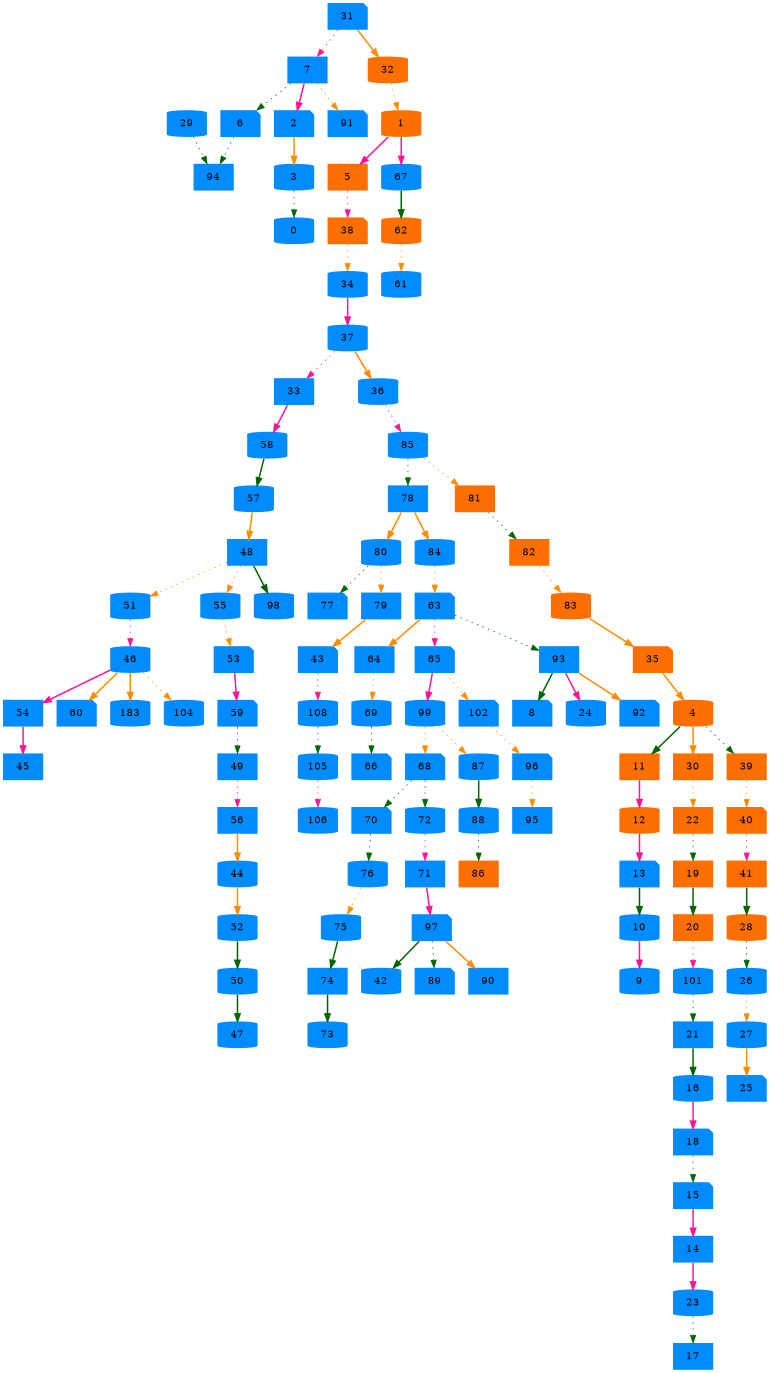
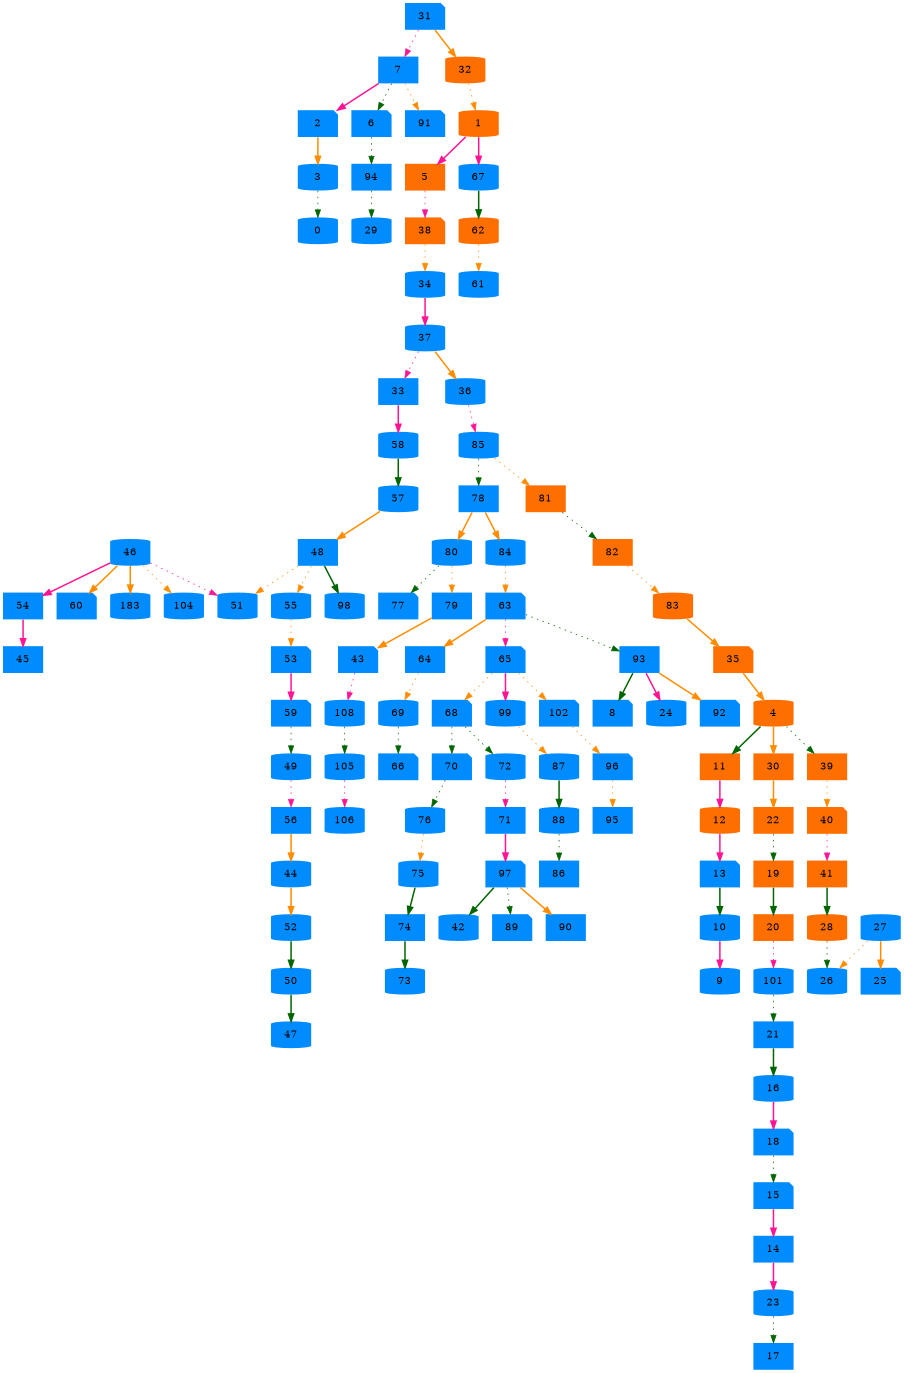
(199, 147) -> (371, 200)
(130, 629) -> (180, 577)
(425, 736) -> (481, 684)
(237, 767) -> (291, 767)
(693, 790) -> (773, 790)
(479, 874) -> (559, 874)
(747, 1004) -> (857, 952)
